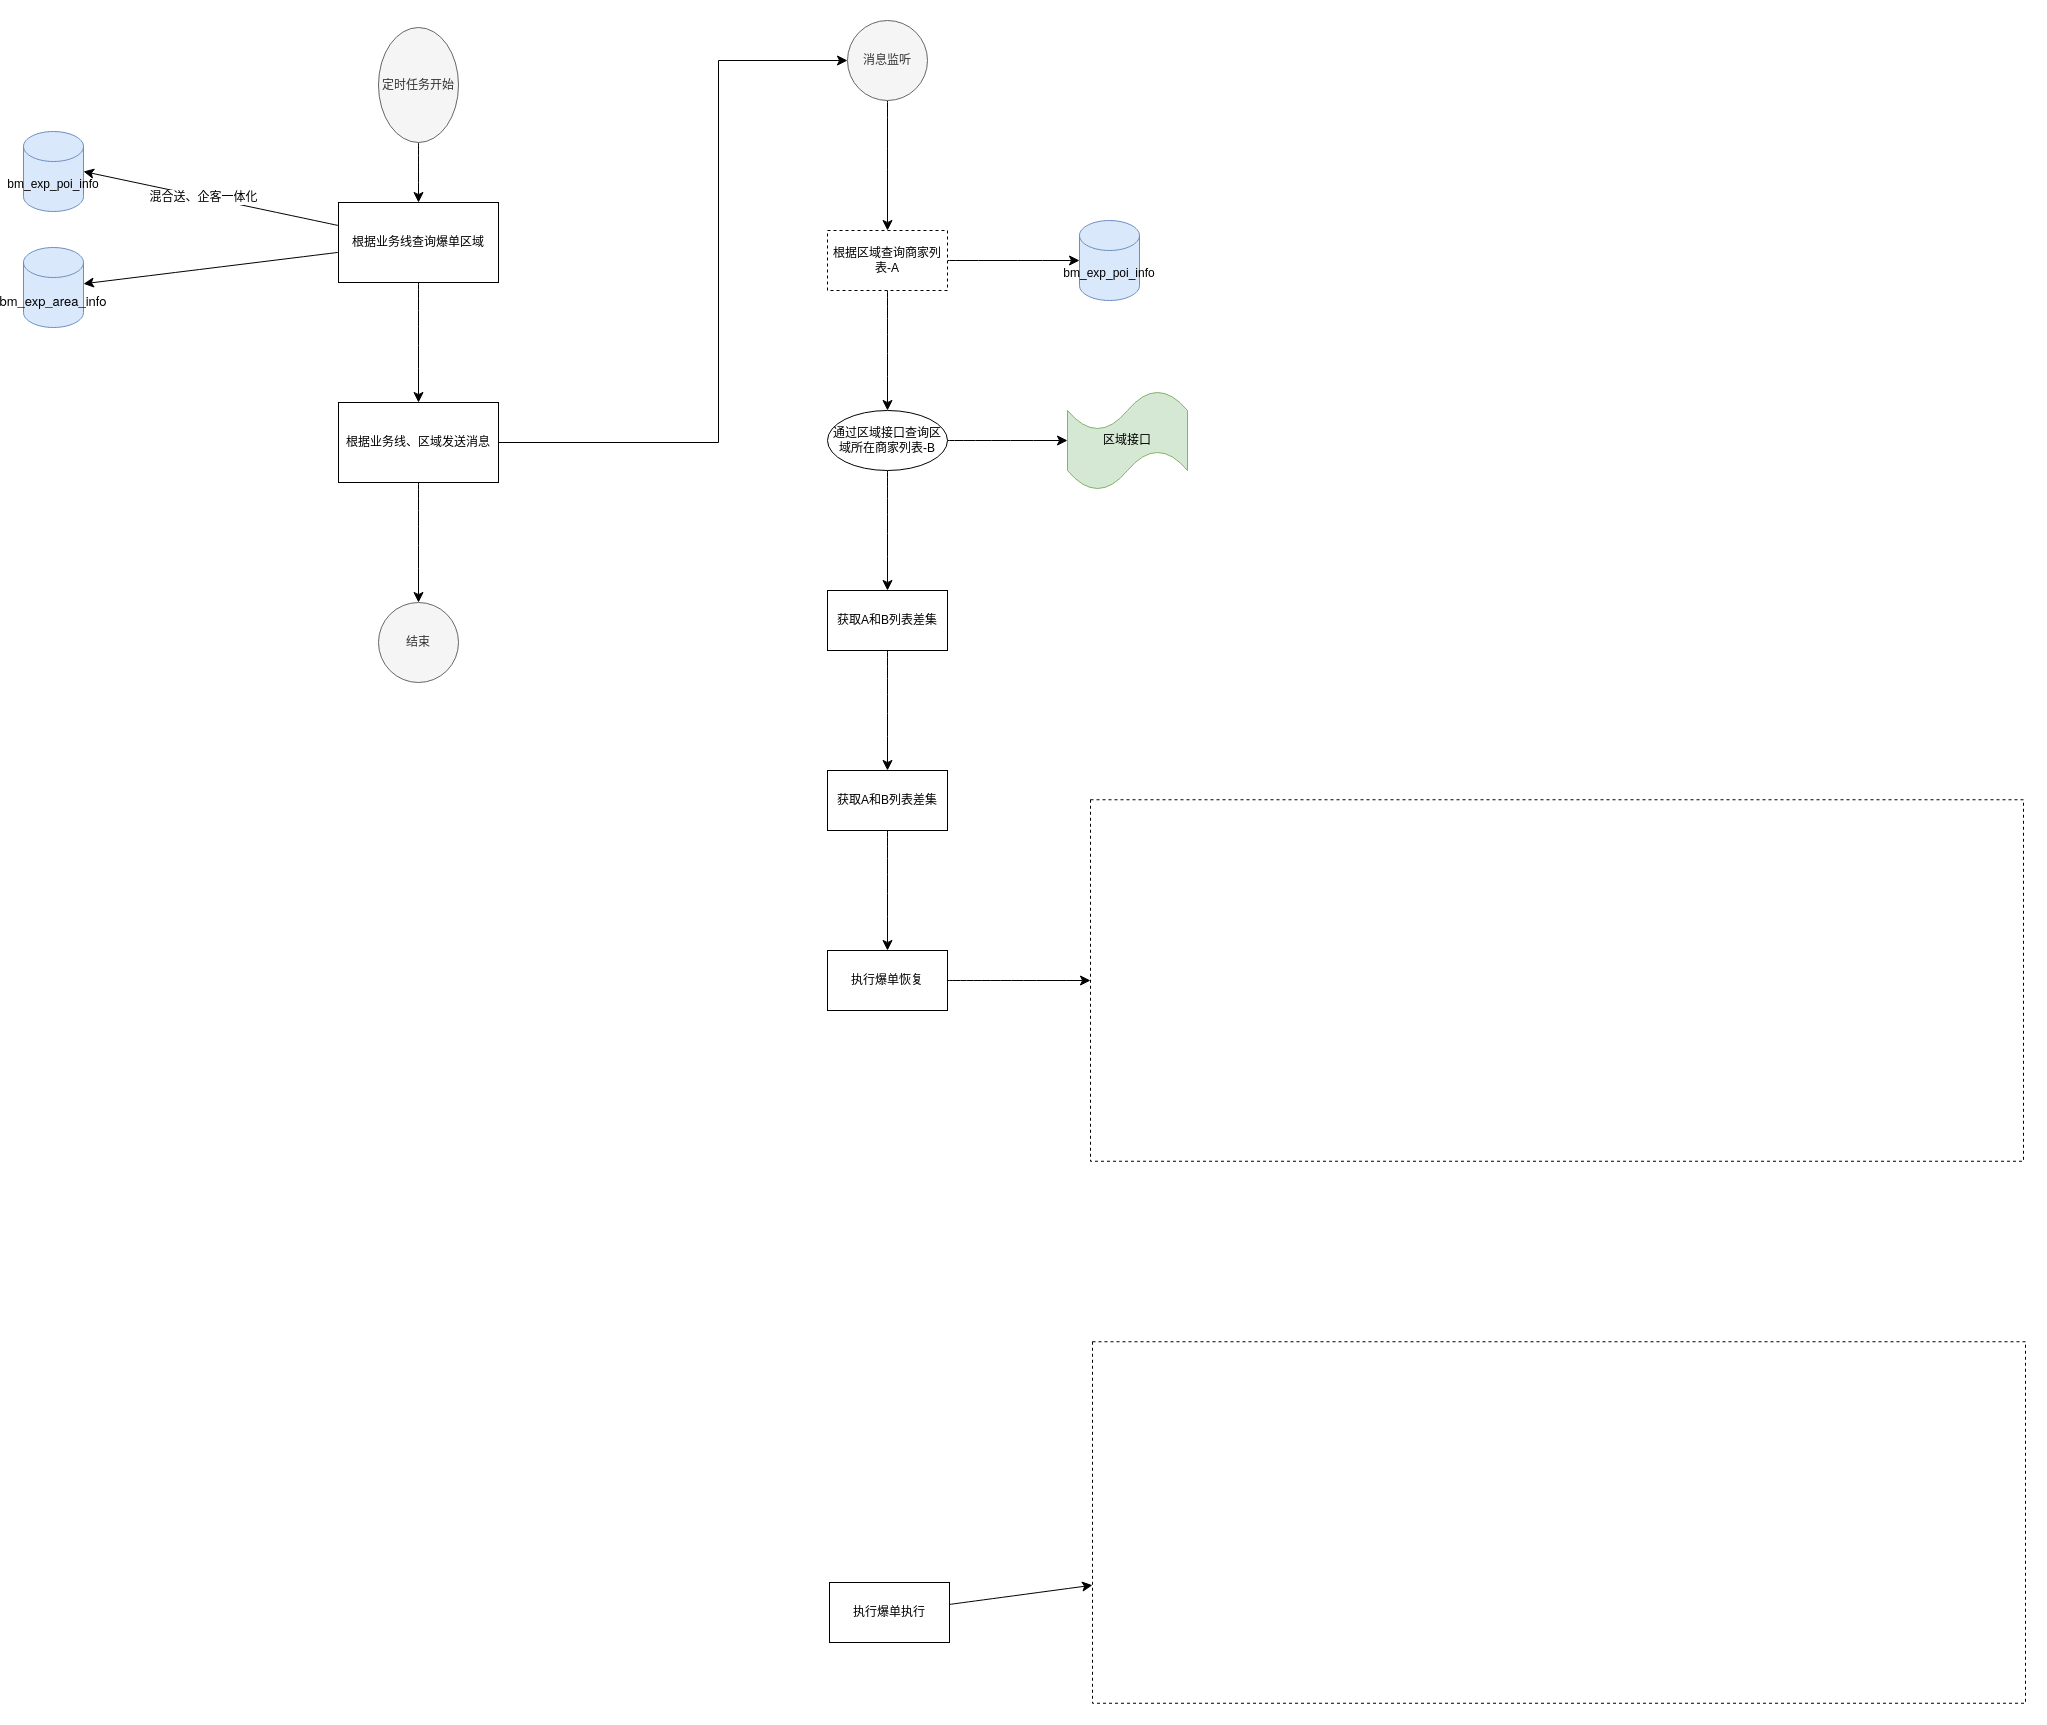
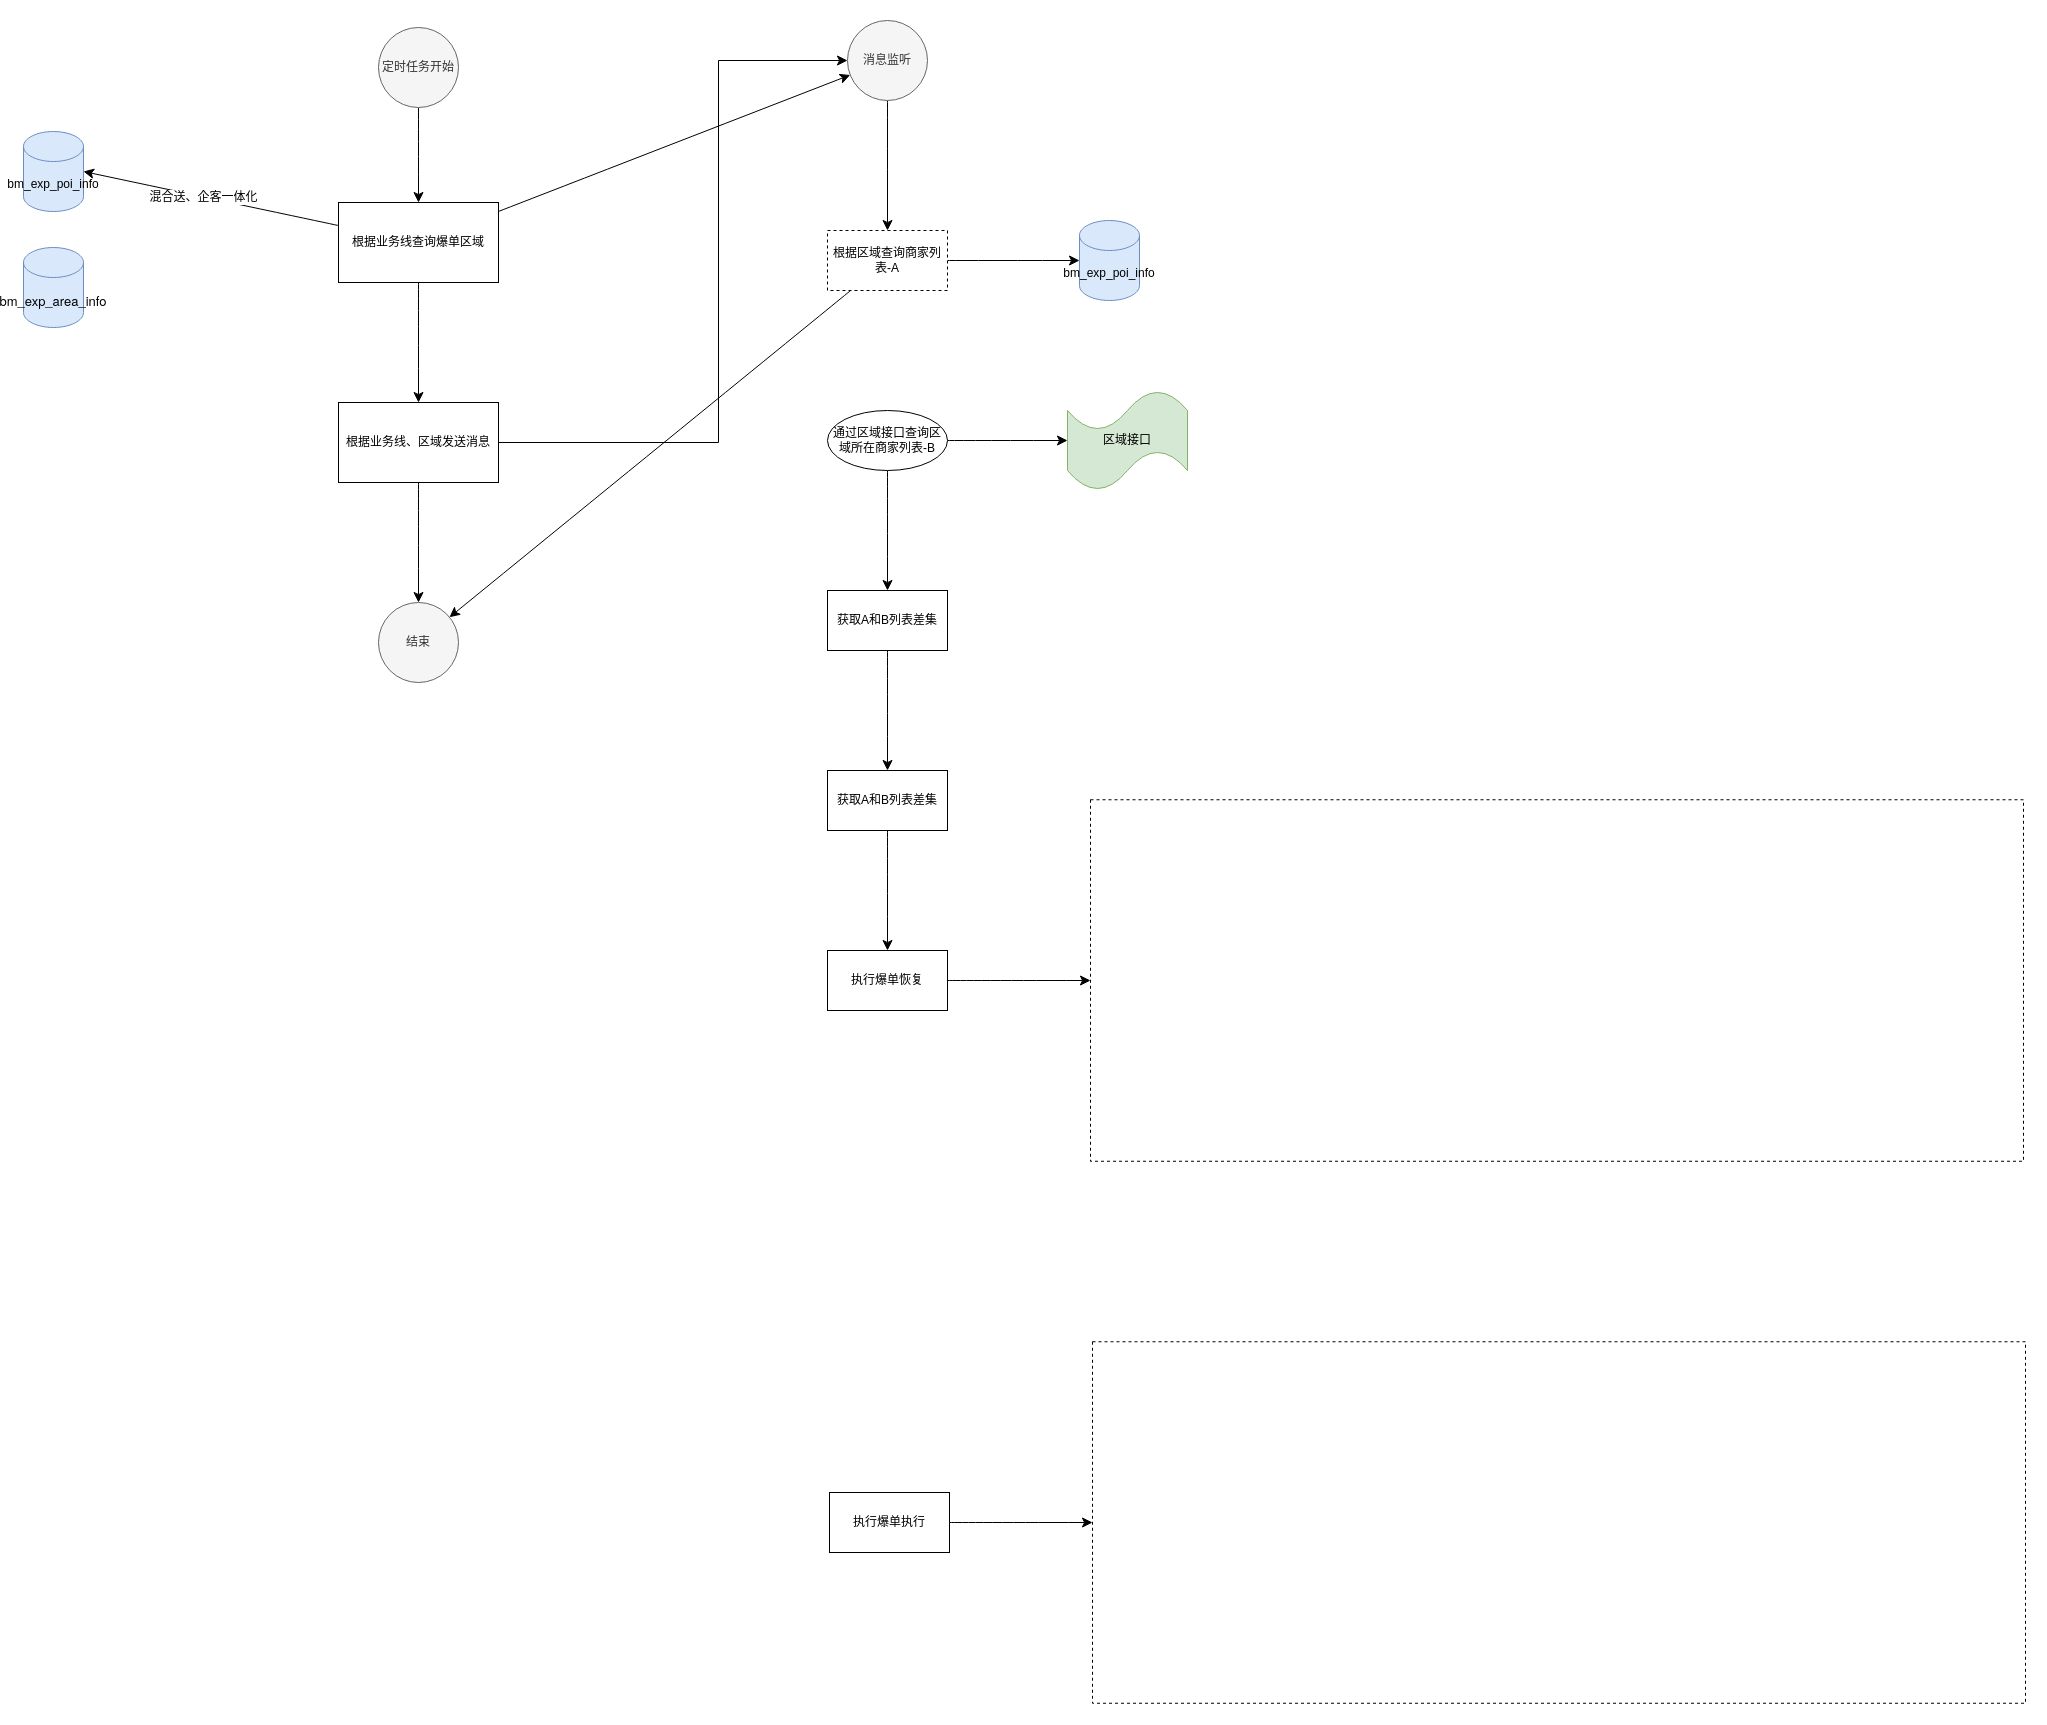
(419, 85) -> (419, 68)
(214, 268) -> (671, 145)
(888, 348) -> (653, 451)
(890, 1613) -> (890, 1523)
